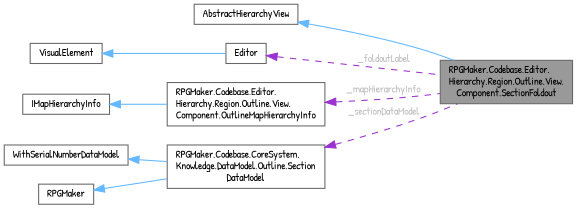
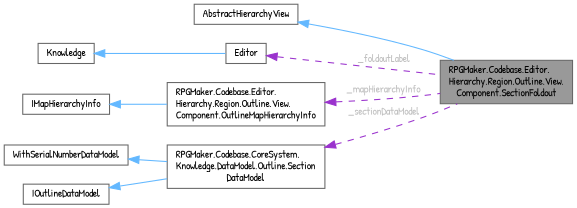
(66, 53) -> (66, 53)
(66, 194) -> (66, 194)
